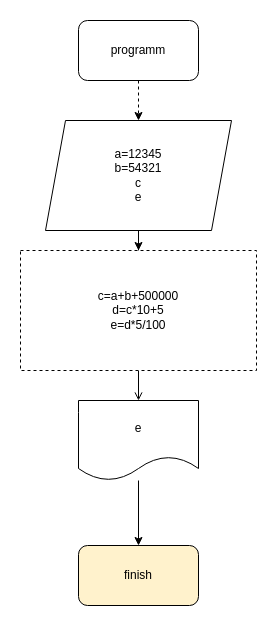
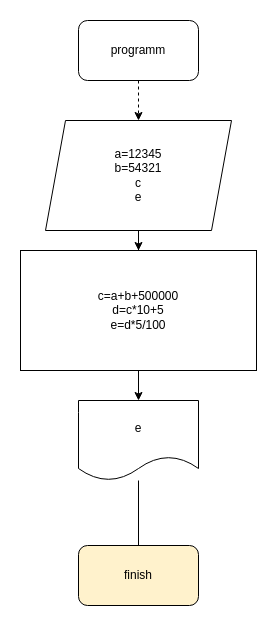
(139, 311) -> (139, 311)
(139, 394) -> (139, 392)
(139, 537) -> (139, 540)
